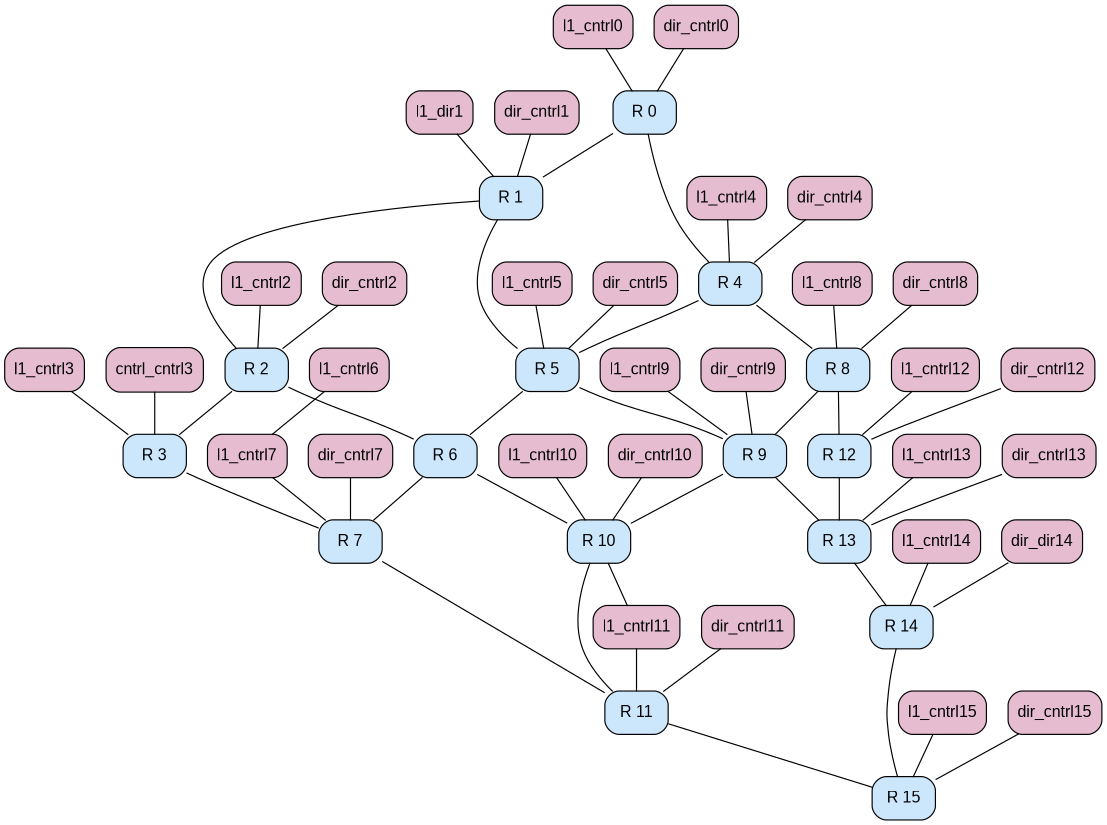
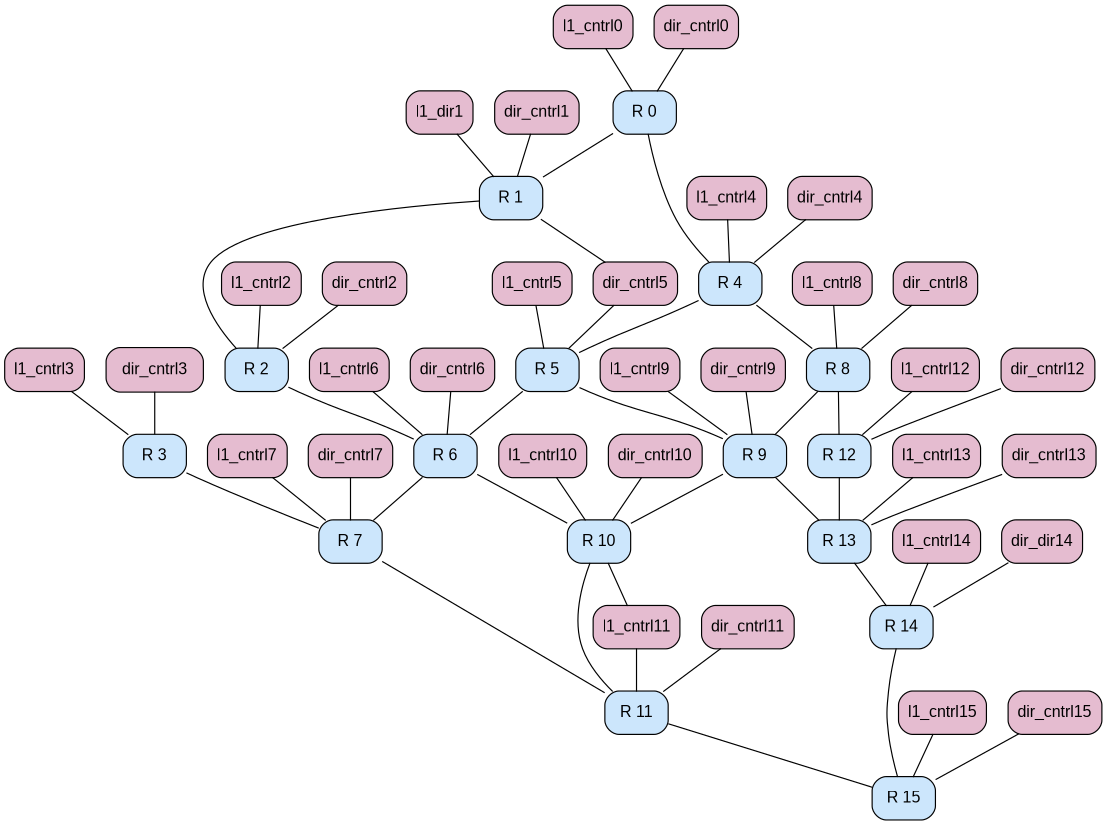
(478, 289) -> (573, 241)
(155, 370) -> (155, 370)
none -> (452, 370)
(206, 413) -> none
(298, 413) -> (397, 413)
